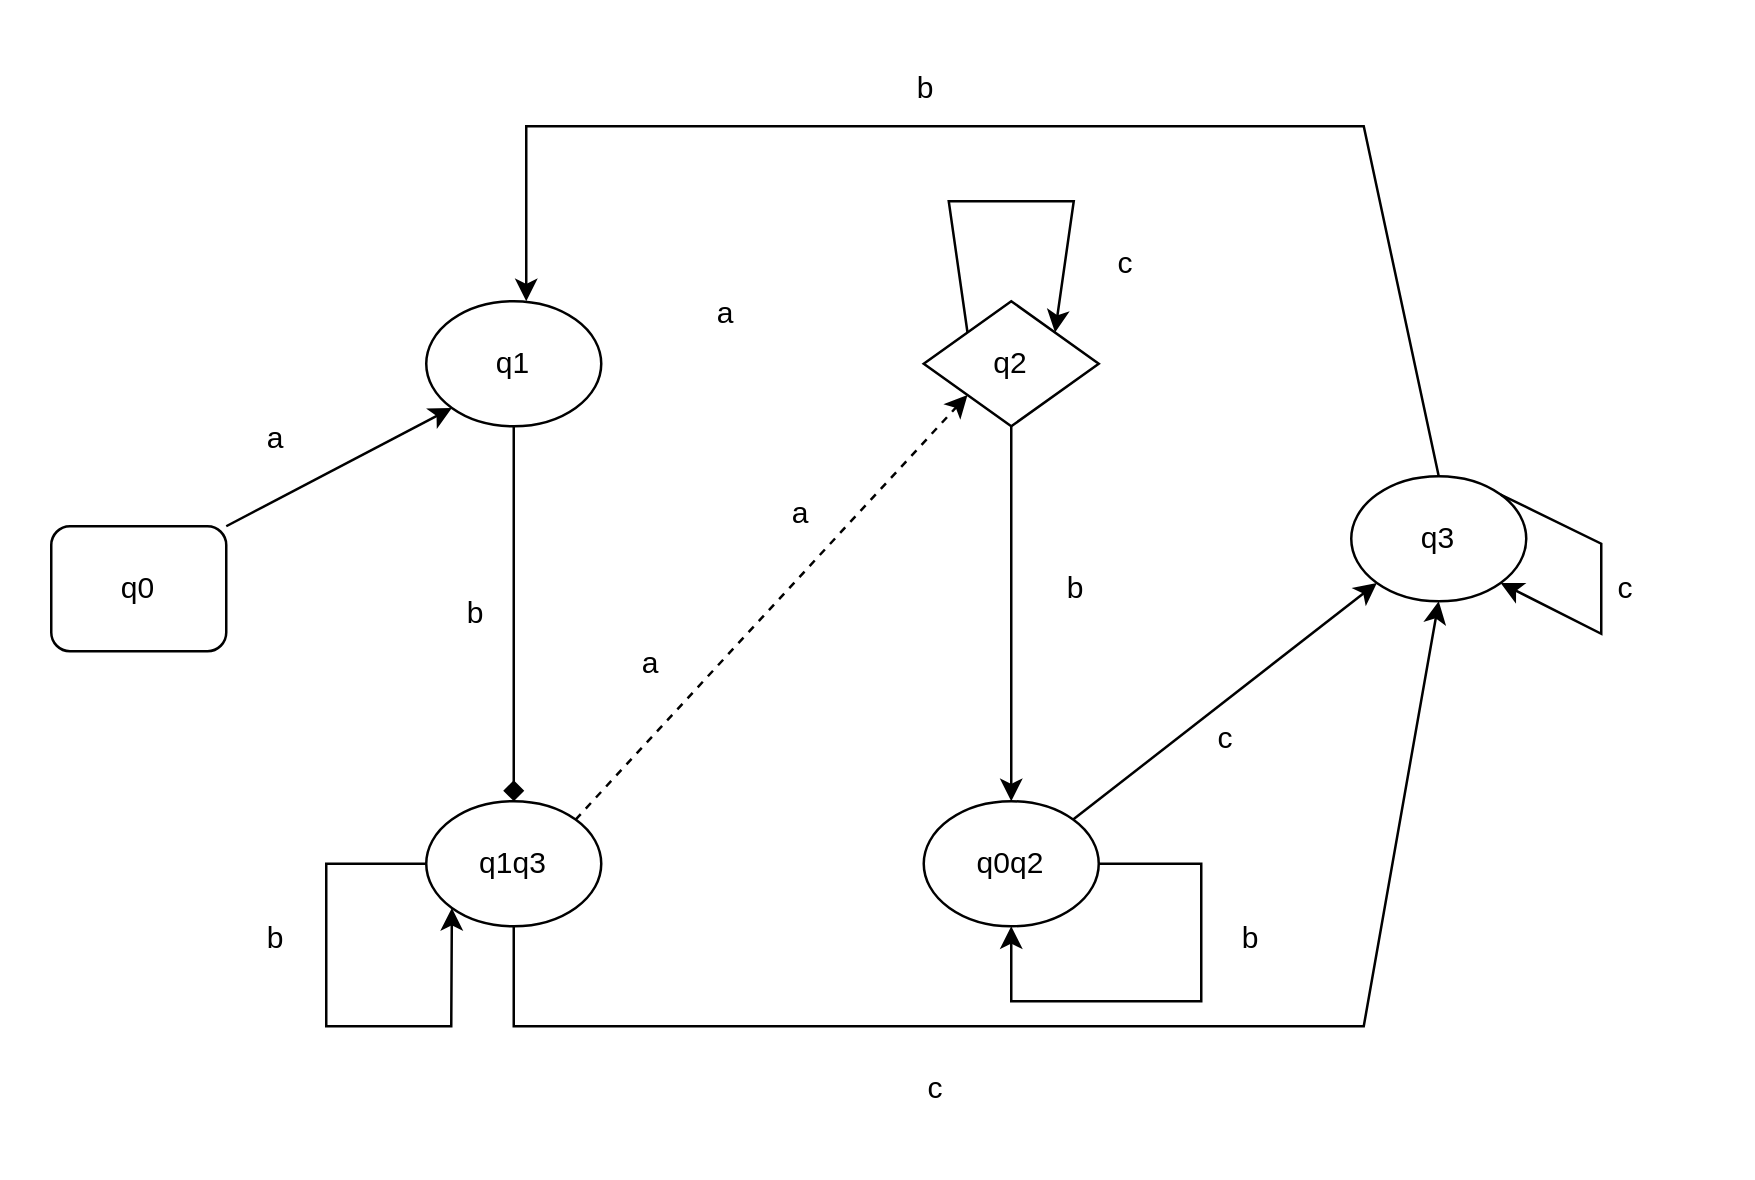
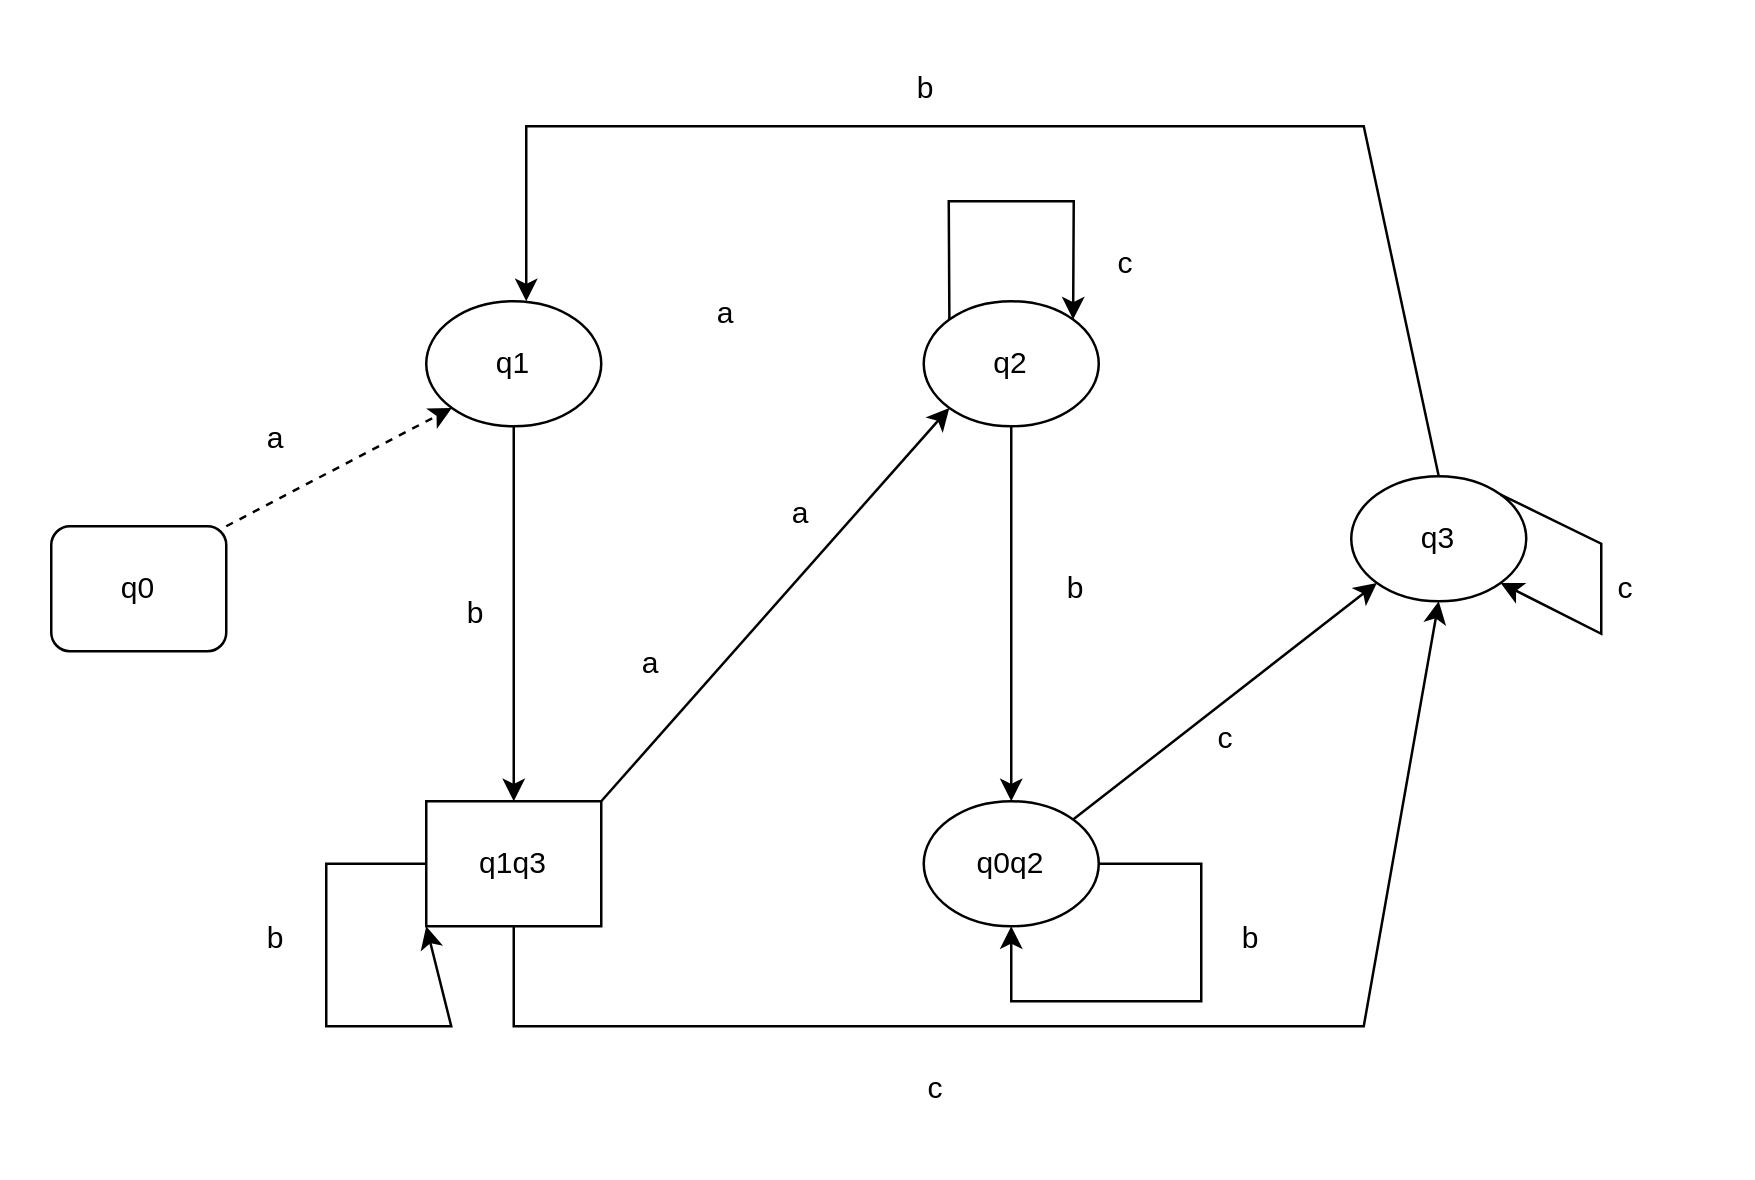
(1011, 364) -> (1011, 364)
(334, 470) -> (334, 470)
(766, 613) -> (770, 611)
(514, 781) -> (514, 782)
(514, 864) -> (514, 864)
